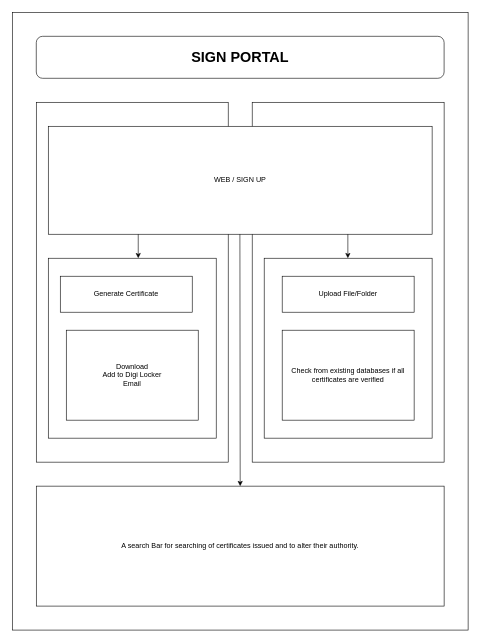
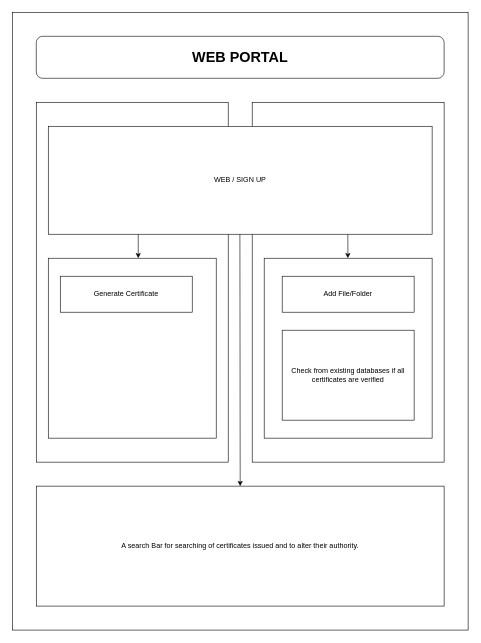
(240, 57) -> (240, 57)
(348, 294) -> (348, 294)
(132, 375) -> none
